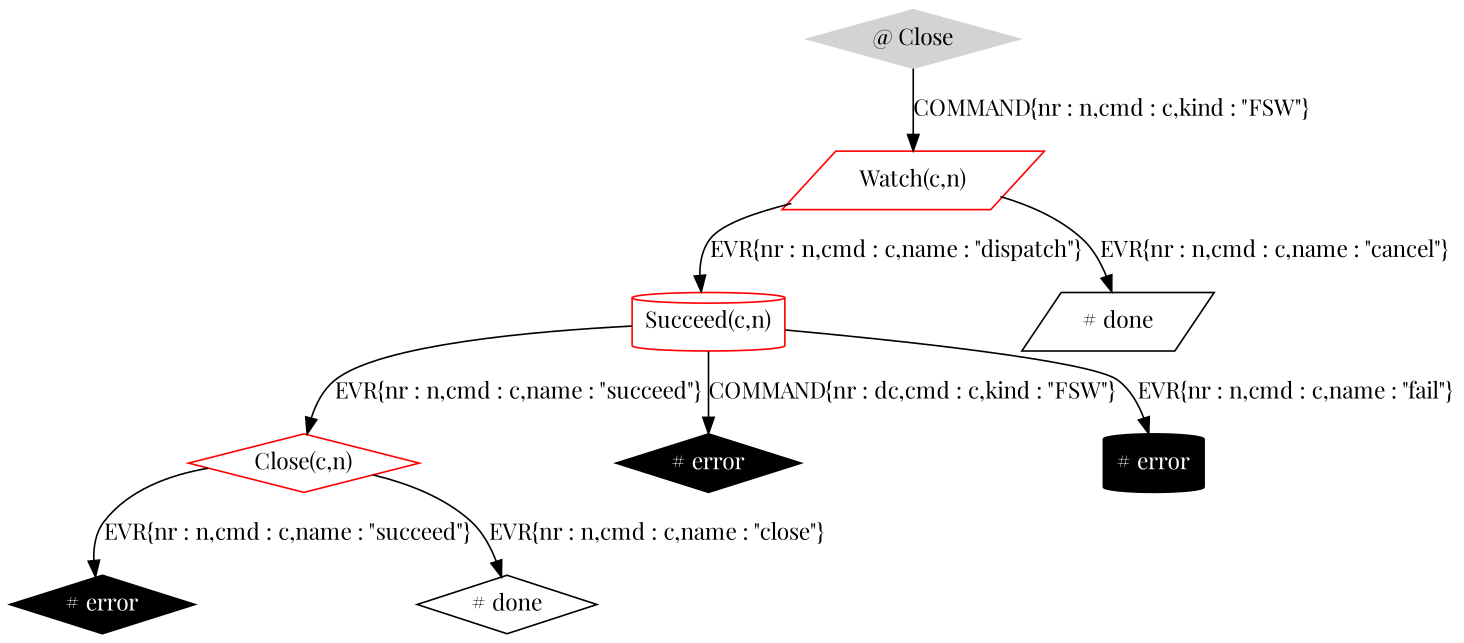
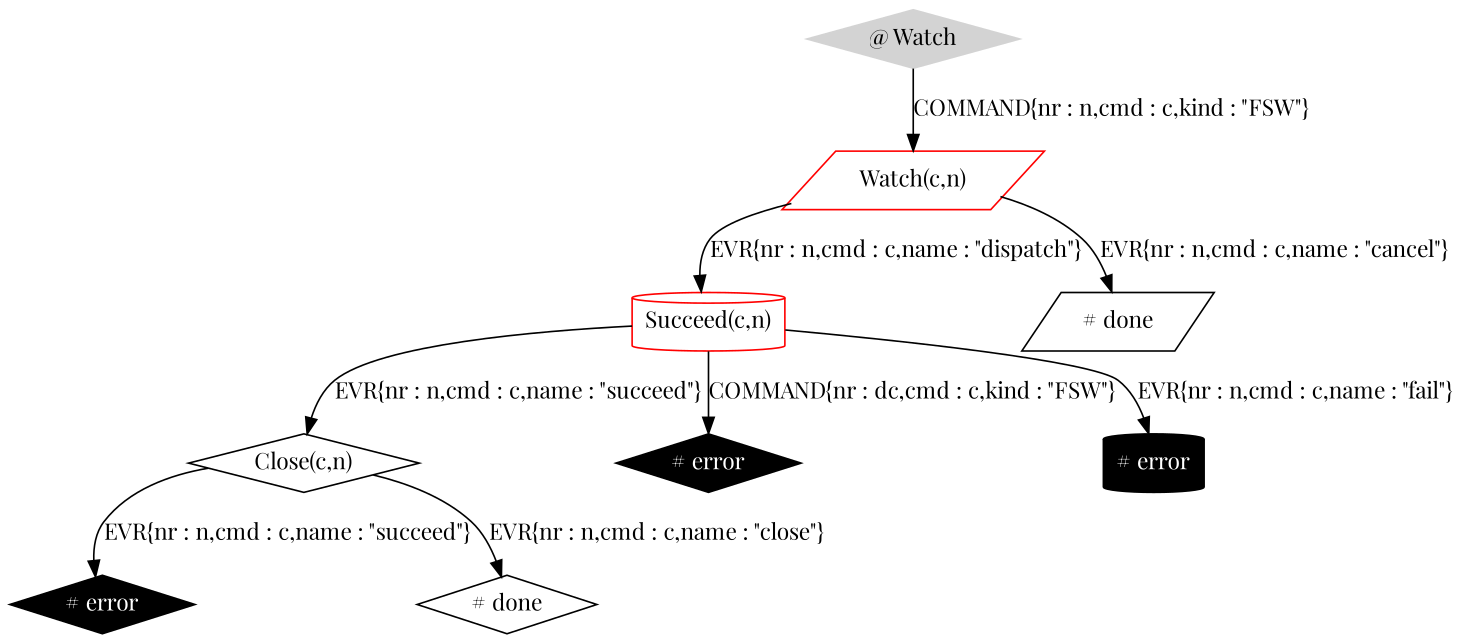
(913, 39) -> (913, 39)
(304, 463) -> (304, 463)
